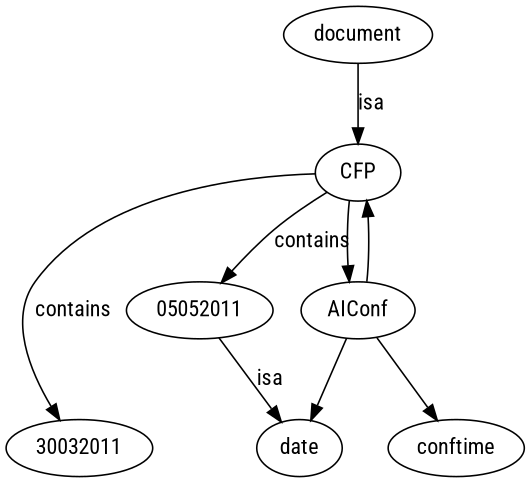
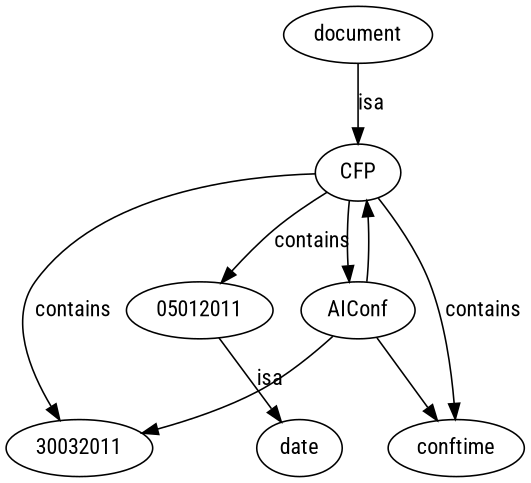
none -> (434, 294)
(200, 310) -> (200, 310)
(332, 372) -> (247, 397)
